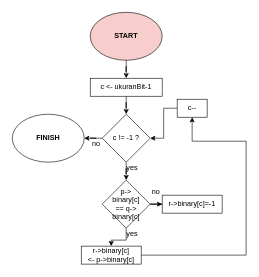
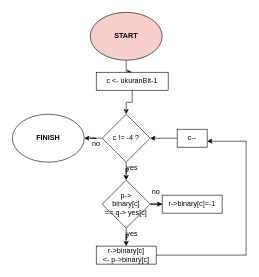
(126, 87) -> (132, 81)
(192, 108) -> (192, 138)
(126, 138) -> (126, 138)
(126, 204) -> (126, 204)
(111, 255) -> (126, 255)
